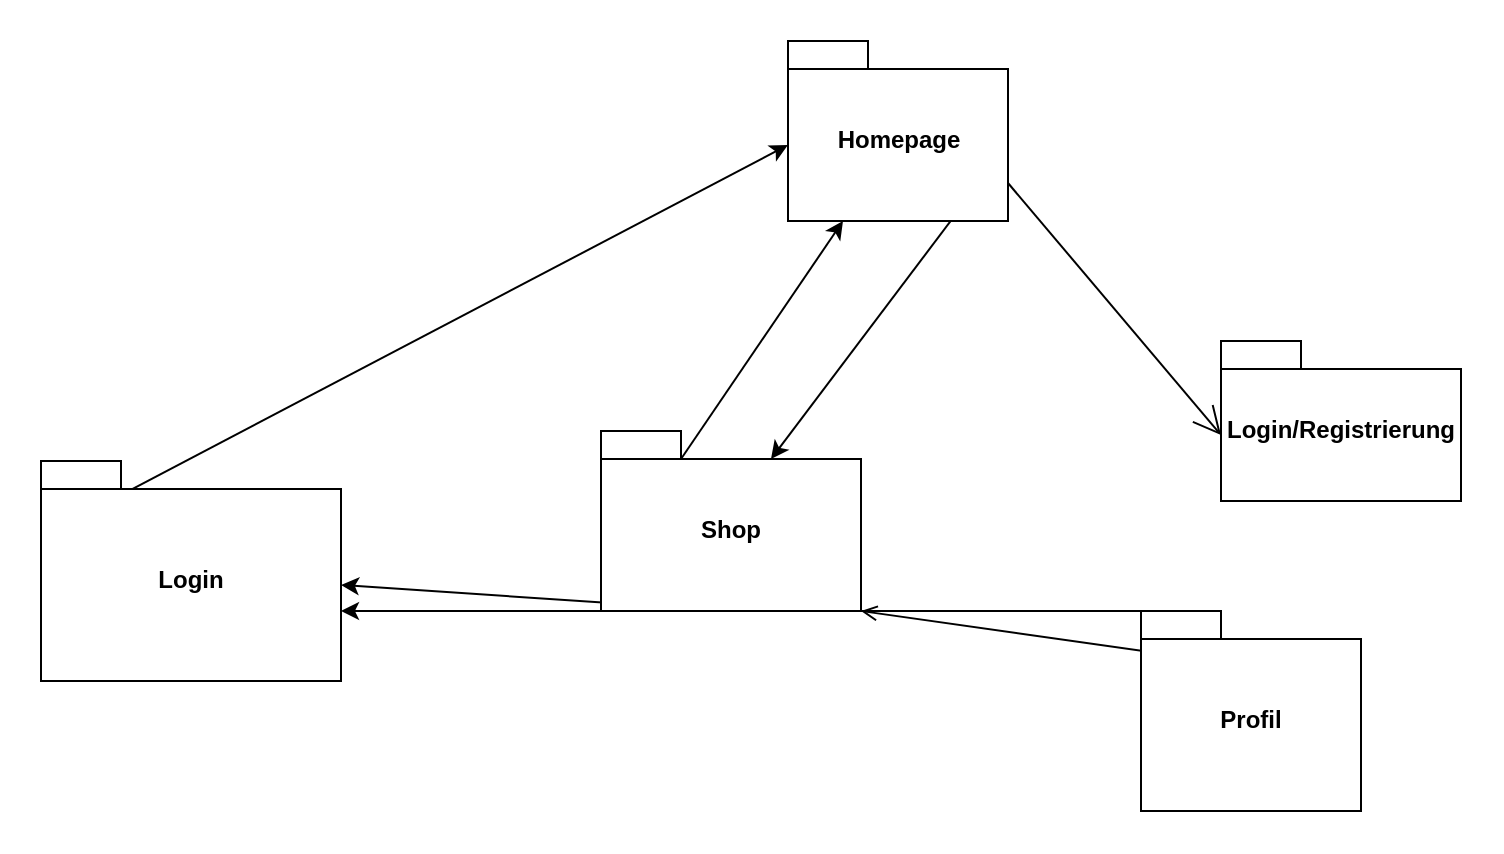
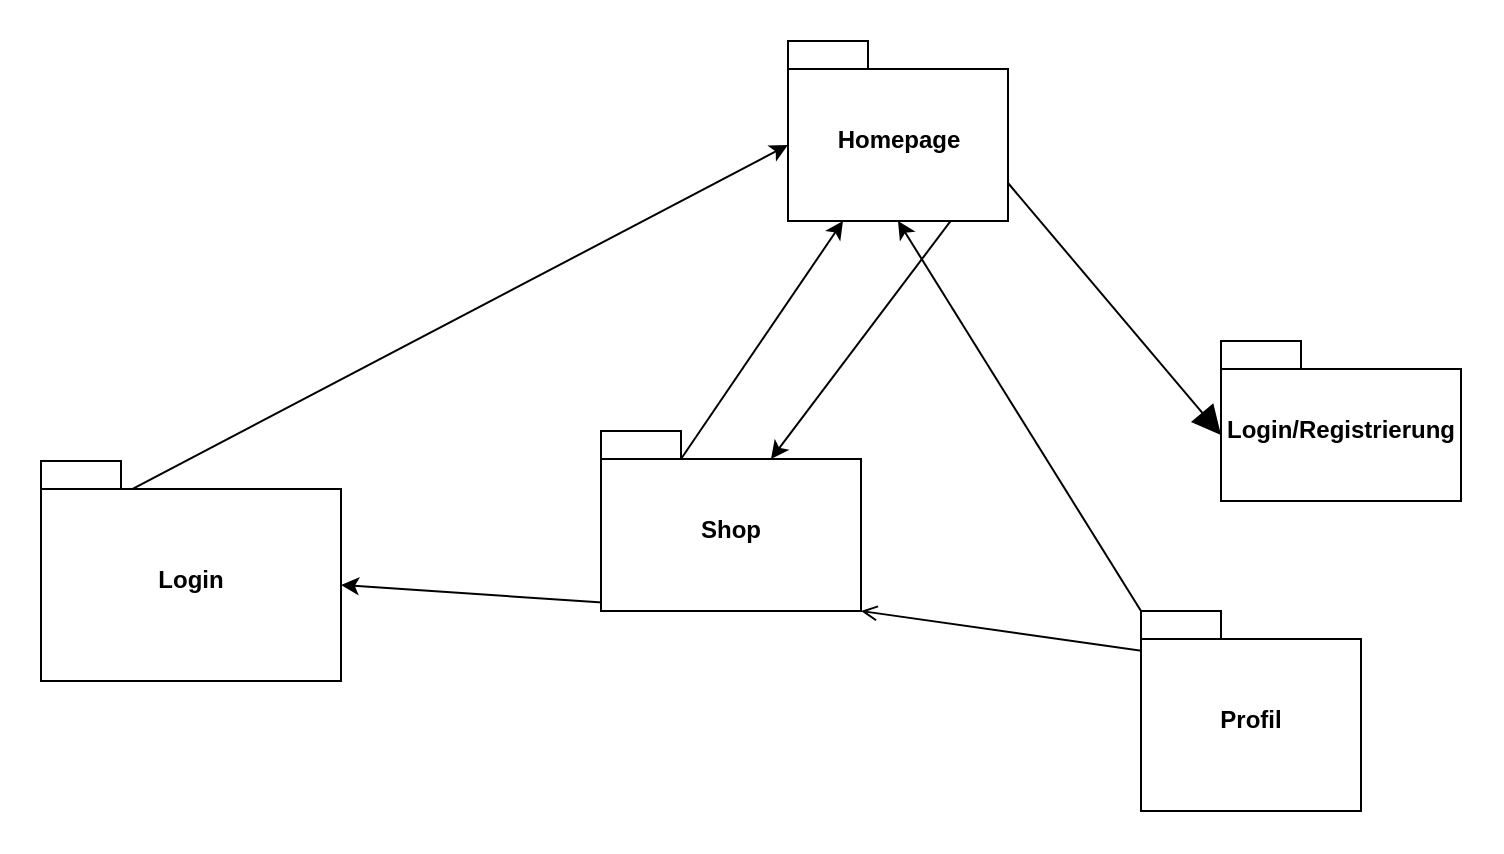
(1208, 420) -> (1201, 412)
(1014, 611) -> (1032, 437)
